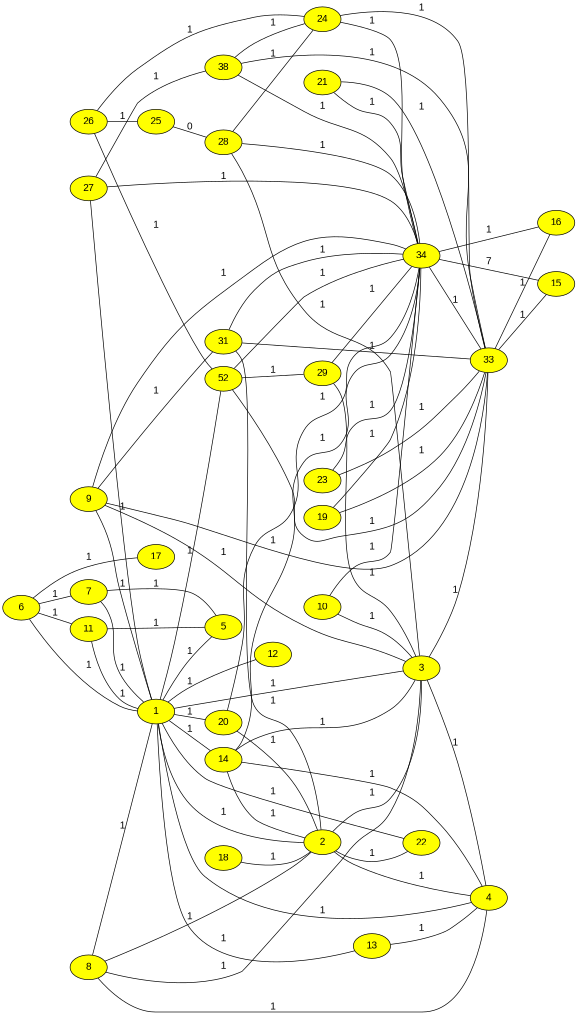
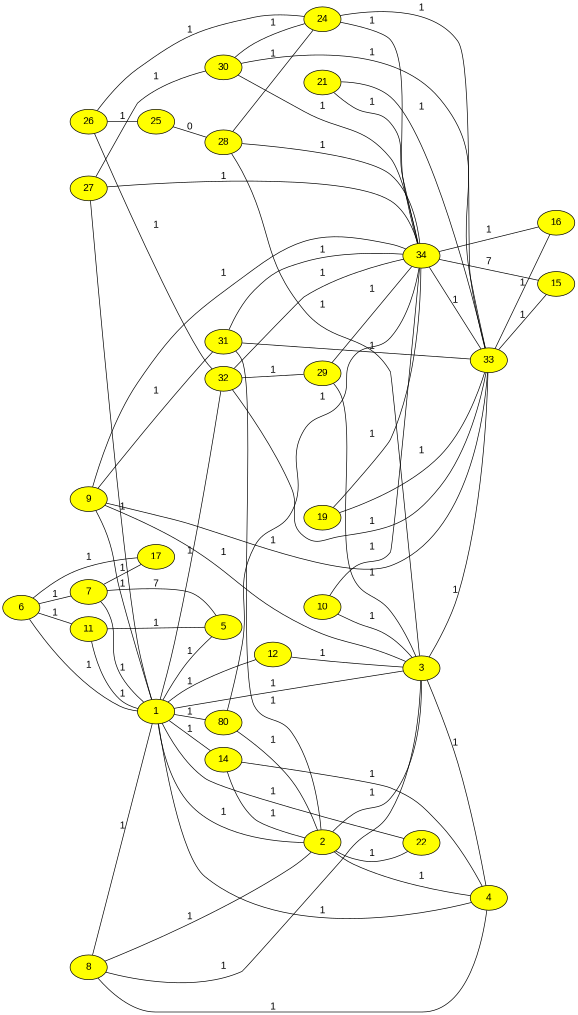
(223, 67) -> (223, 67)
(223, 379) -> (223, 379)
(305, 461) -> none
(322, 481) -> none
none -> (122, 574)
(156, 584) -> (156, 584)
(223, 723) -> (223, 723)
(332, 727) -> (347, 663)
(223, 858) -> none
(372, 946) -> none
